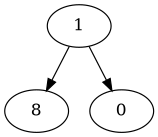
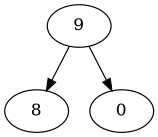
(79, 26) -> (79, 26)
